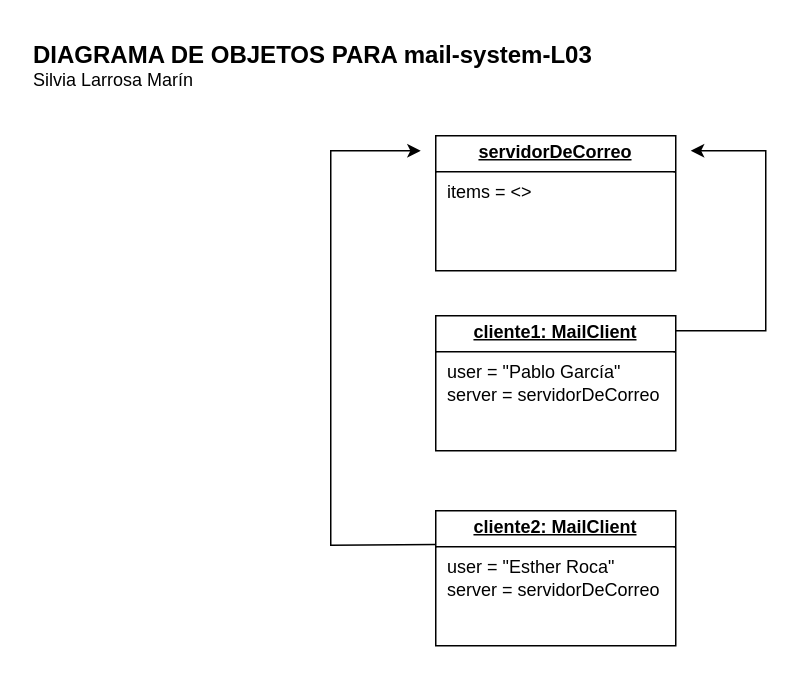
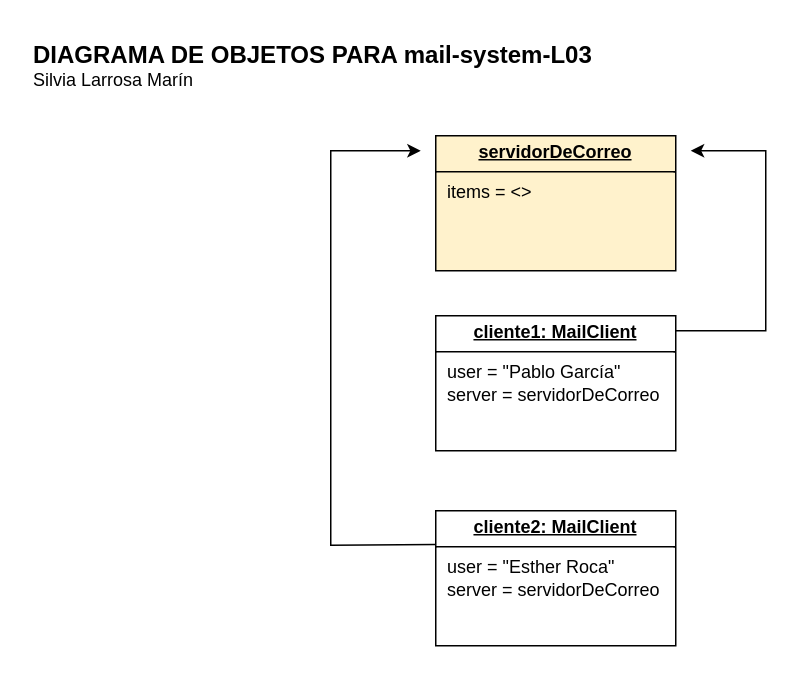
(556, 203) -> (556, 203)
